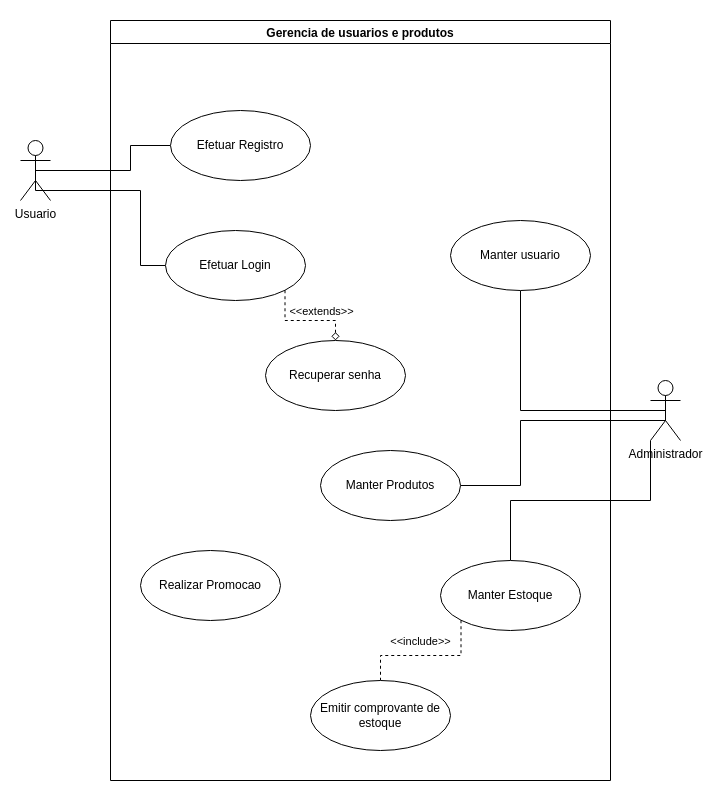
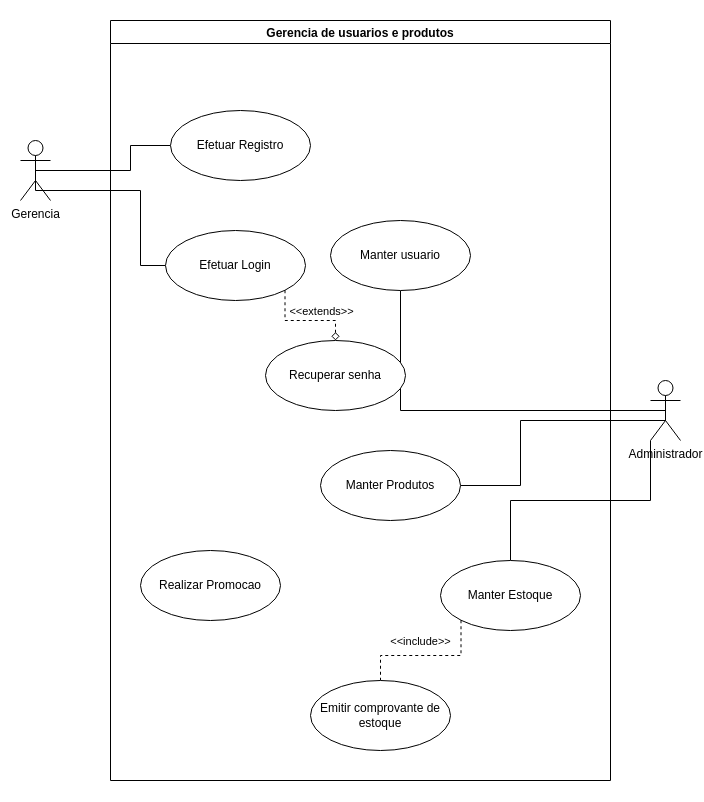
(36, 215) -> (36, 215)
(521, 256) -> (401, 256)
